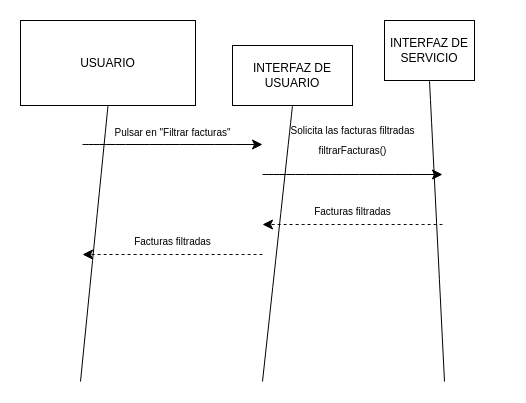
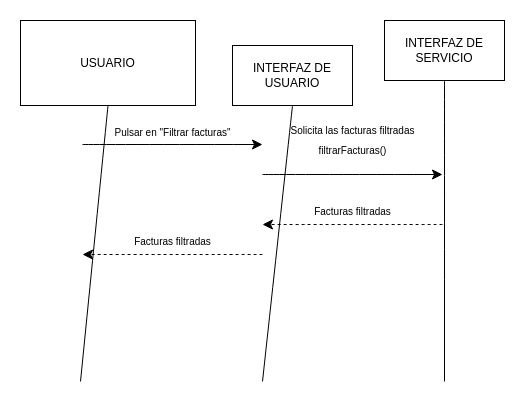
(430, 51) -> (445, 51)
